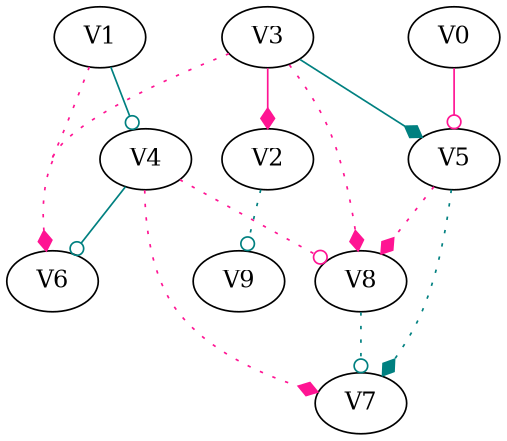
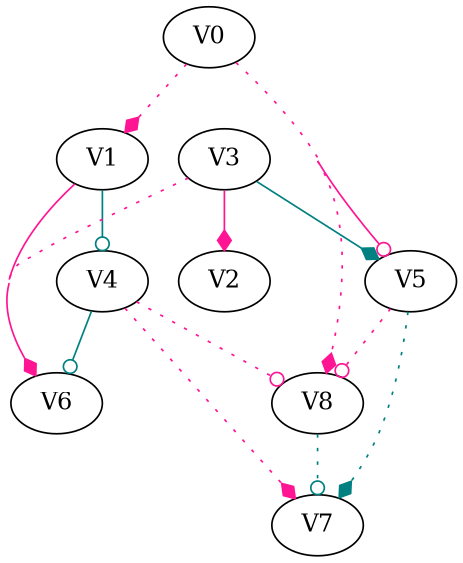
none -> (163, 91)
(71, 112) -> (36, 228)
(334, 143) -> (280, 107)
(414, 212) -> (368, 337)
(239, 281) -> none
